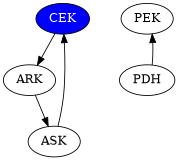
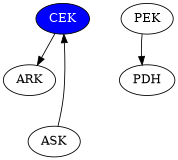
(153, 54) -> (141, 45)
(40, 107) -> none
